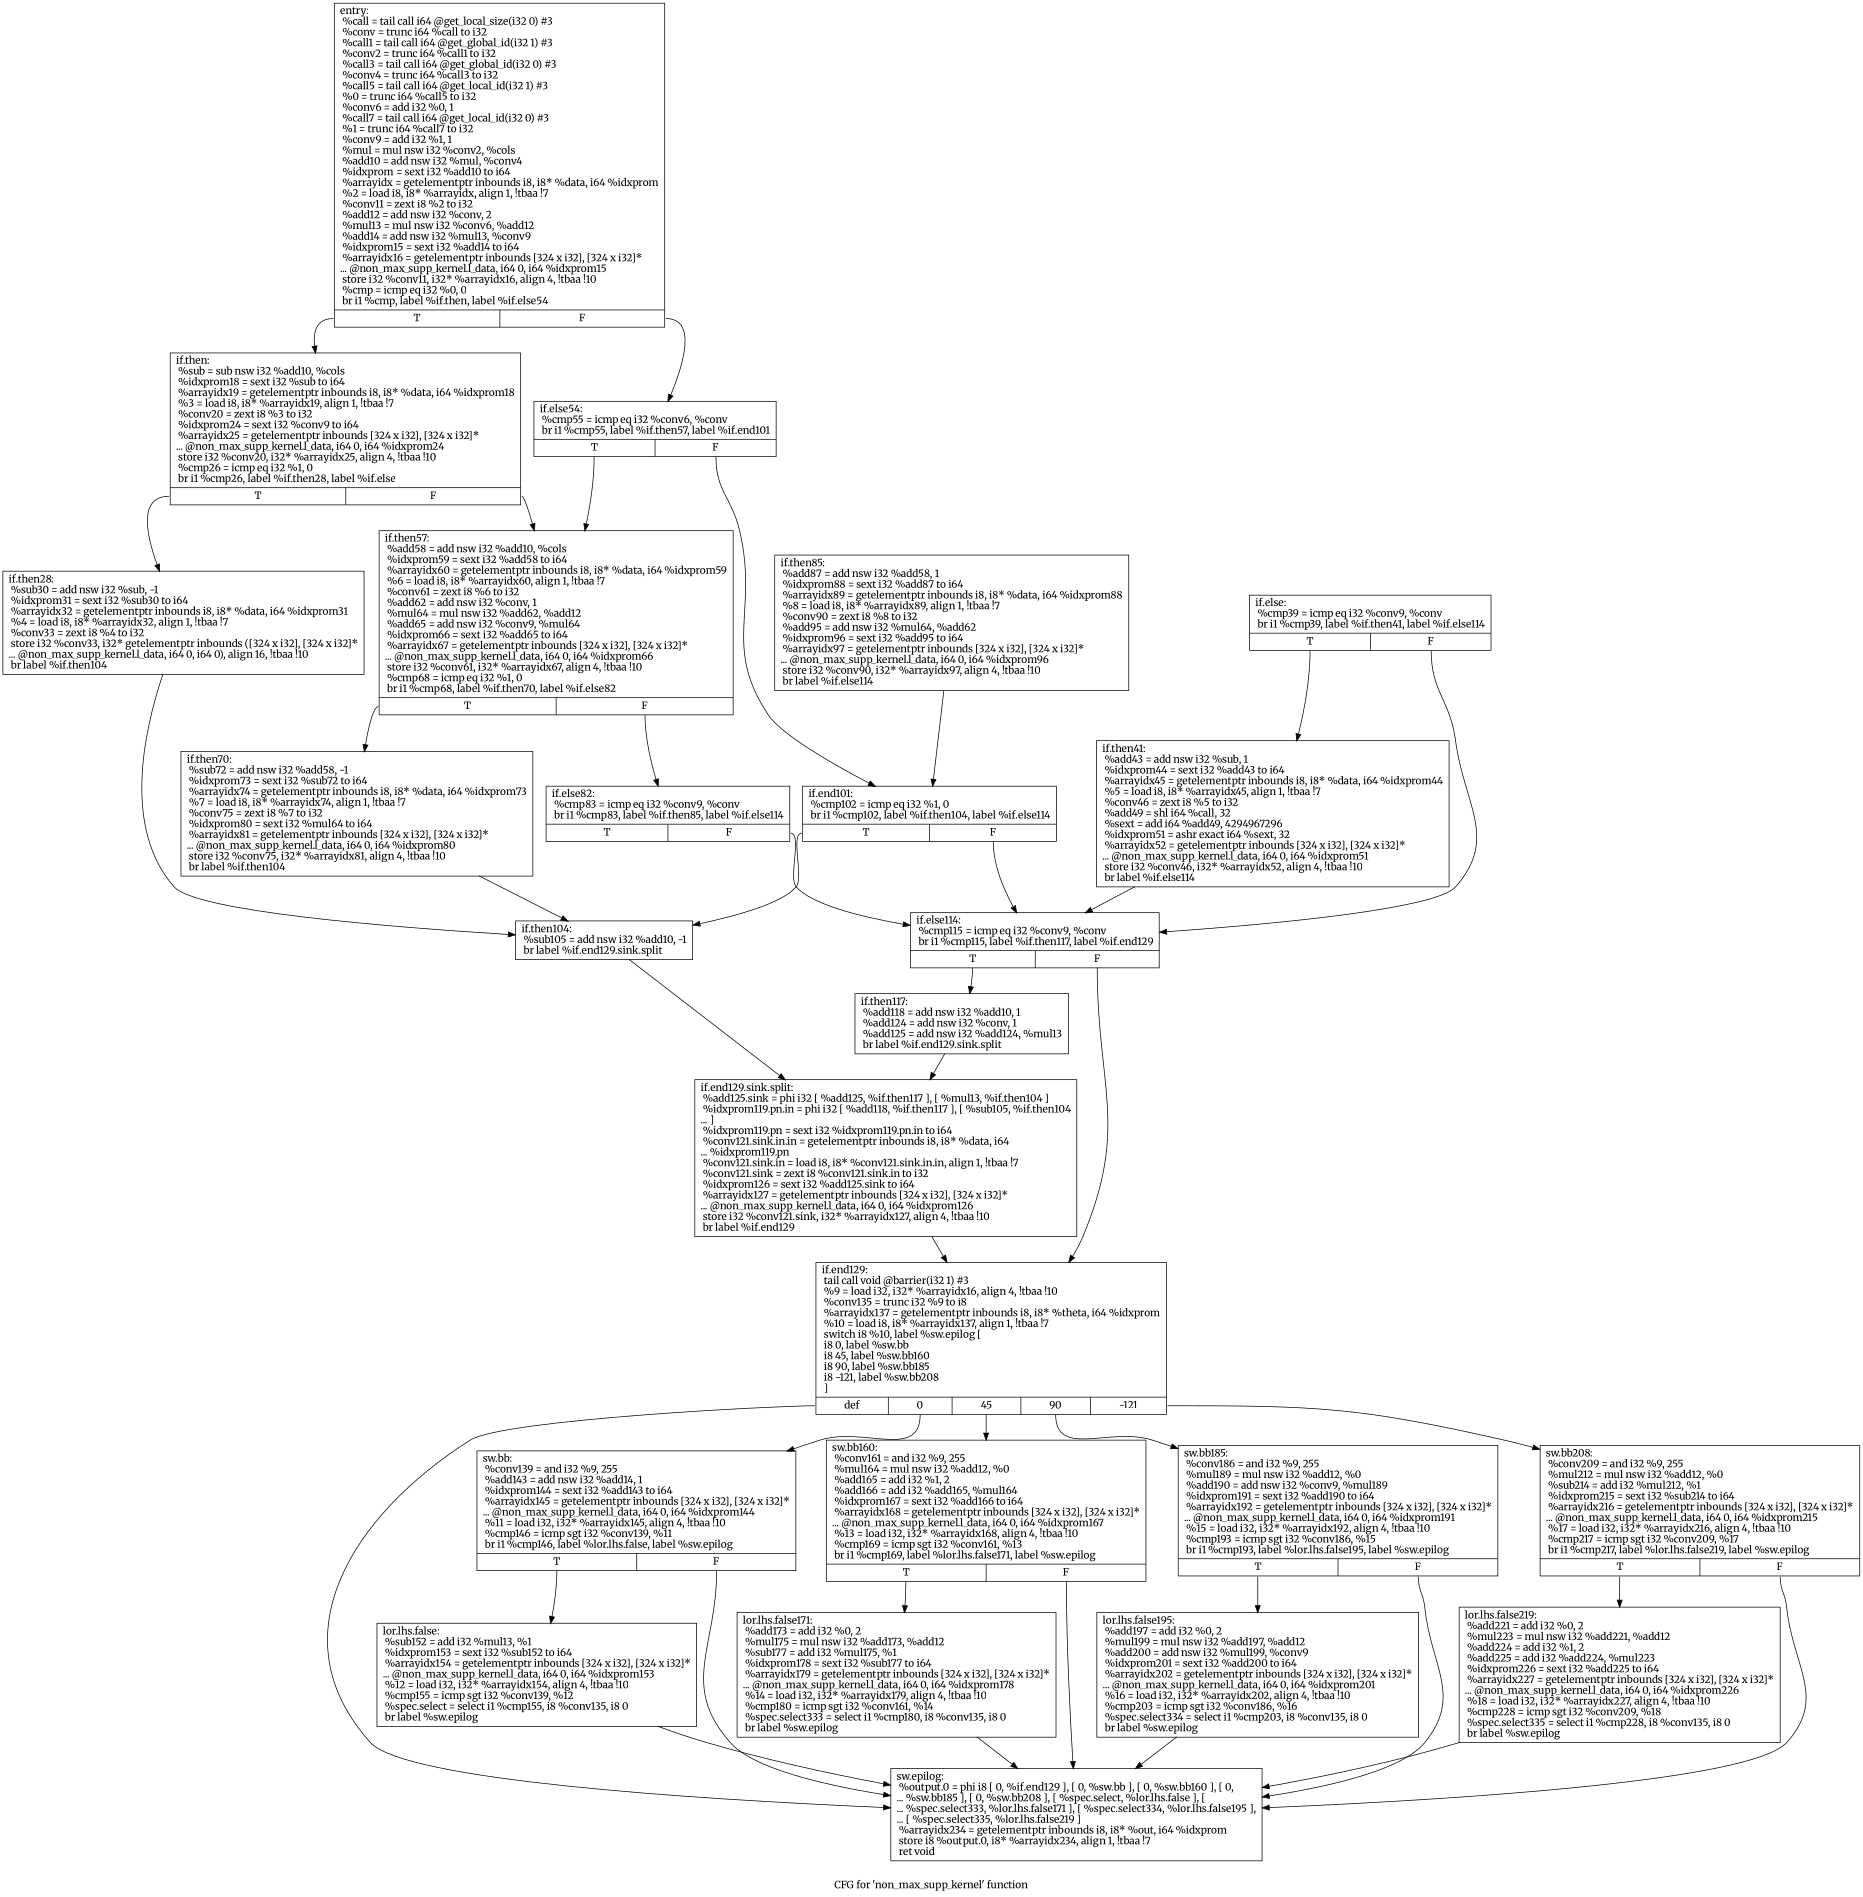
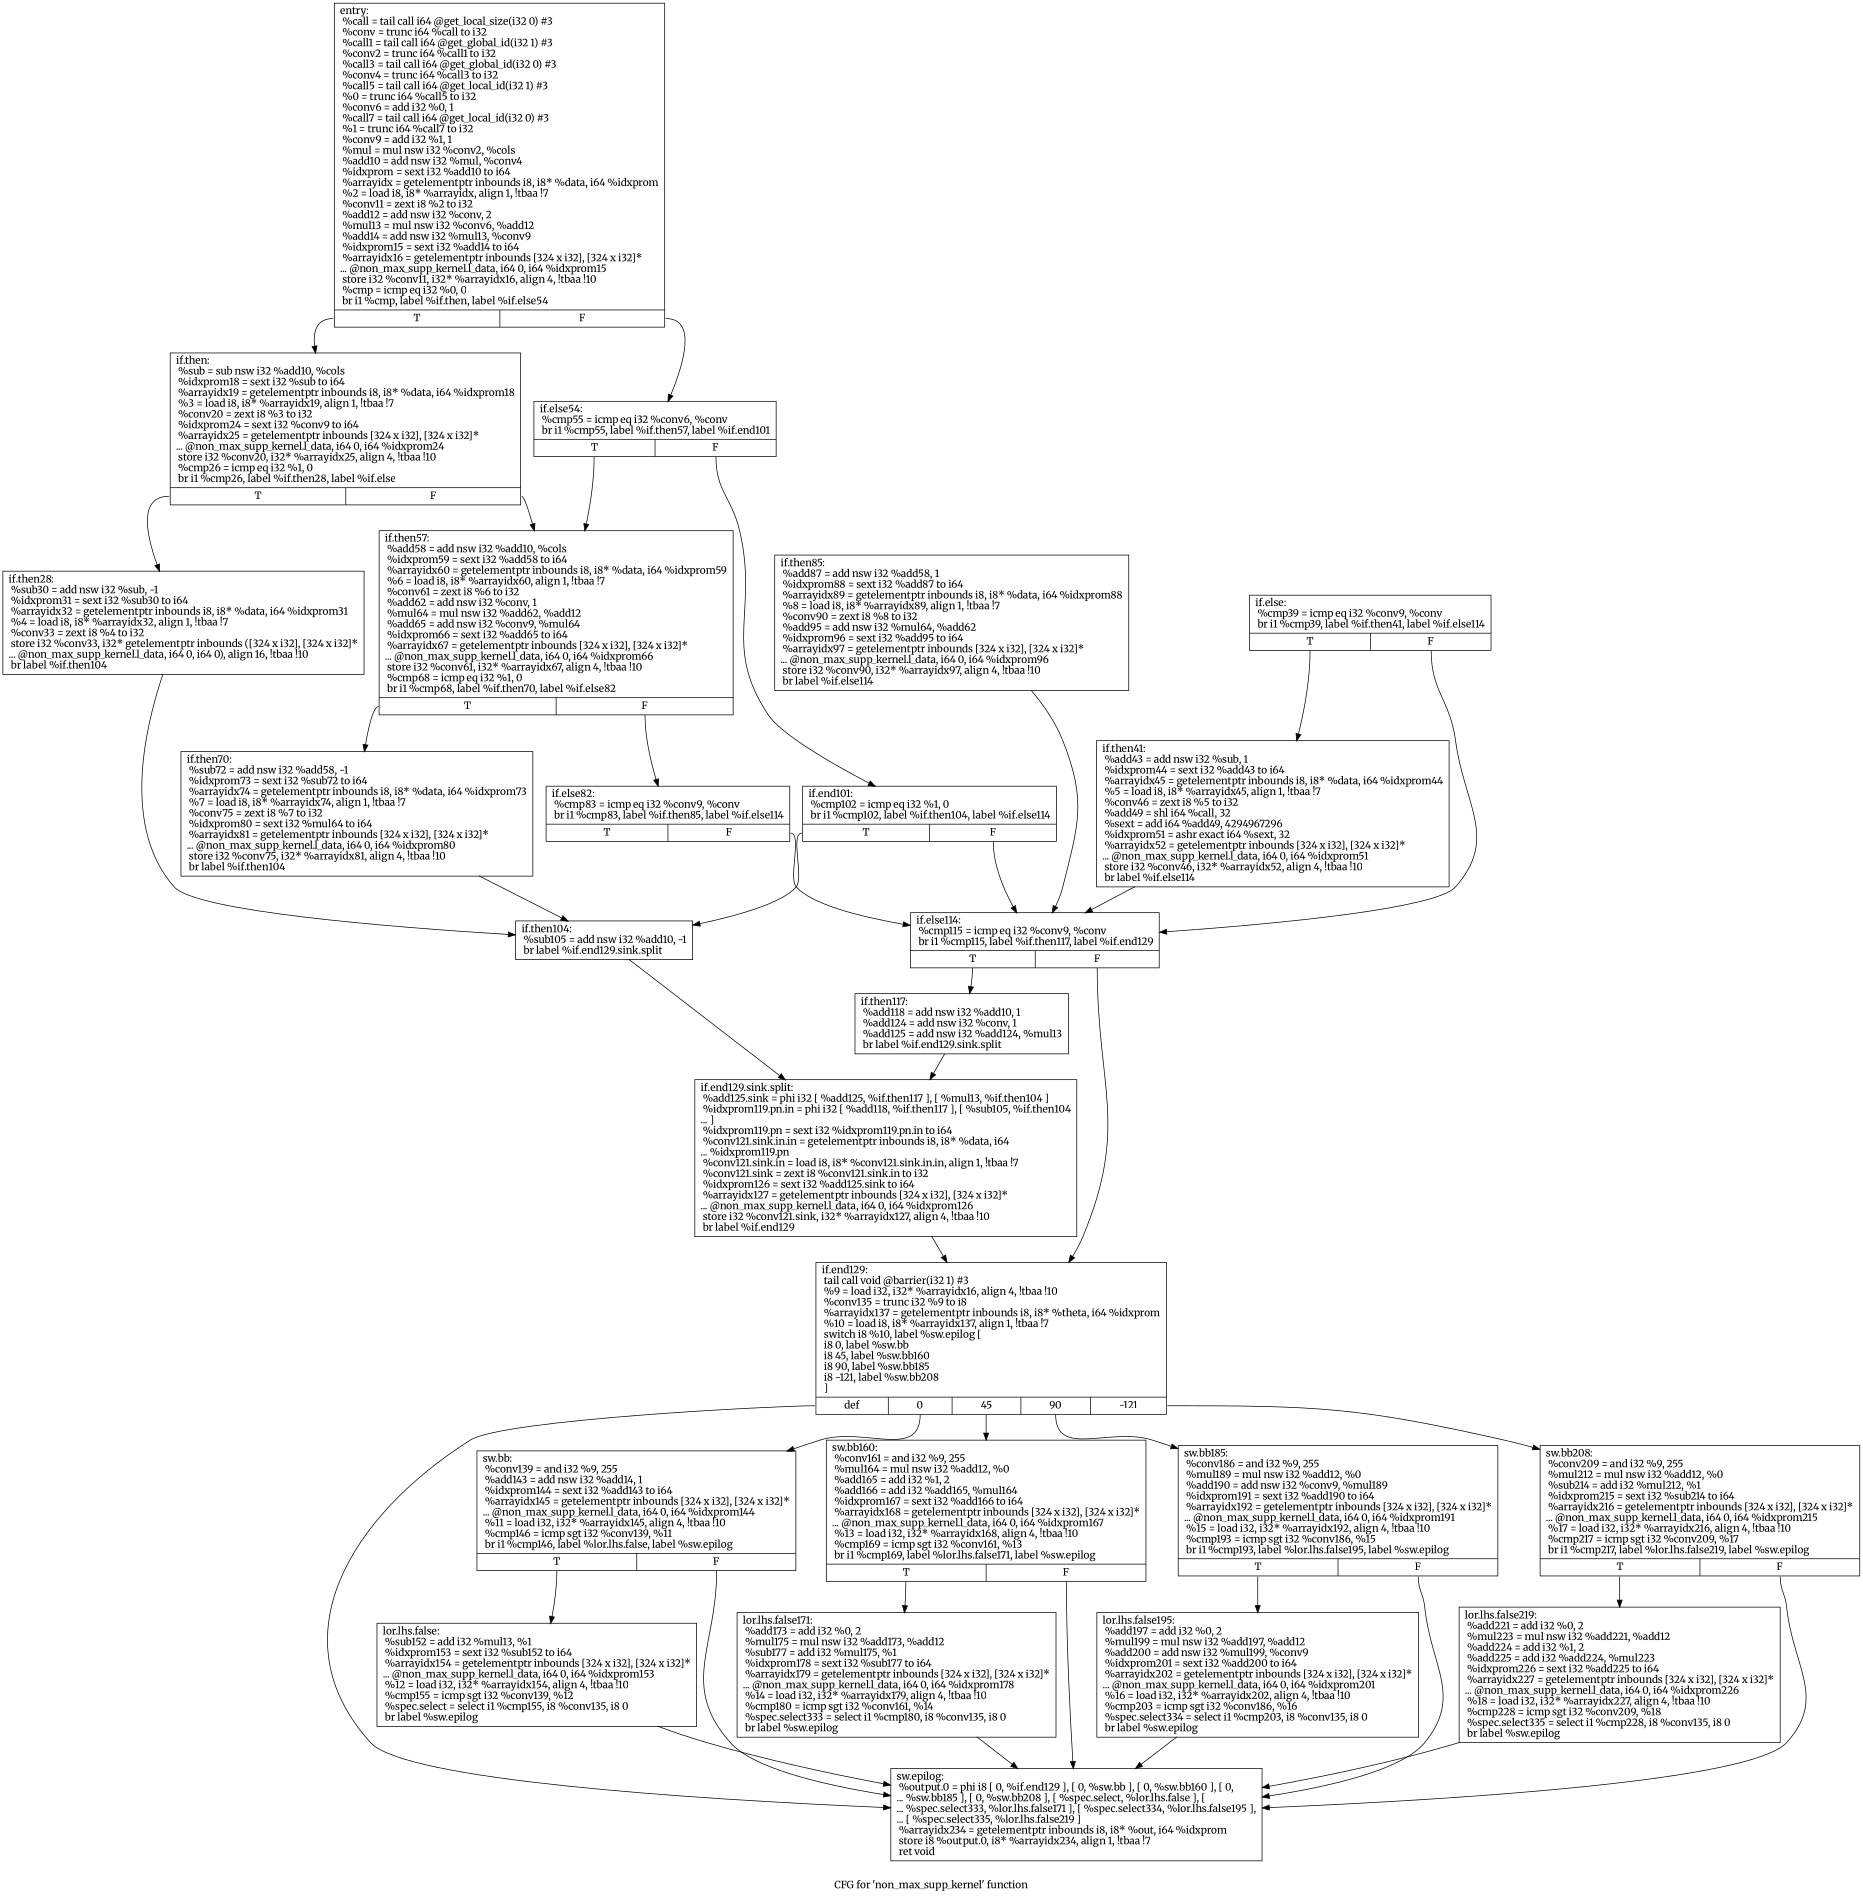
(939, 735) -> (1077, 794)
